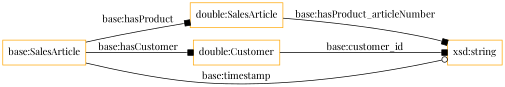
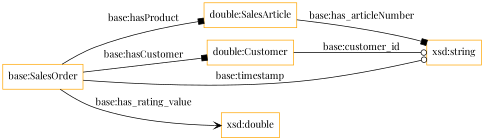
(365, 15) -> (362, 16)
(44, 53) -> (43, 77)
(360, 53) -> (357, 53)
none -> (250, 125)
